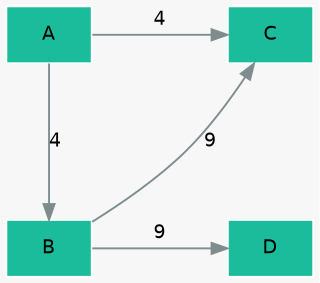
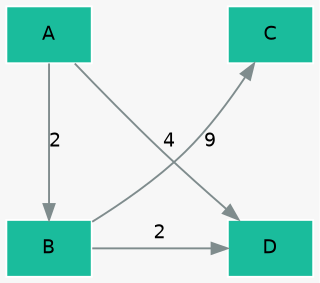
(152, 35) -> (149, 138)
(55, 142) -> (55, 142)
(160, 233) -> (160, 233)
